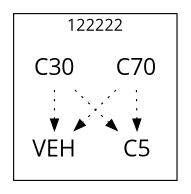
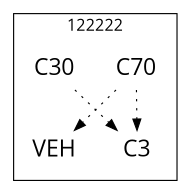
(54, 105) -> none
(137, 151) -> (137, 151)
